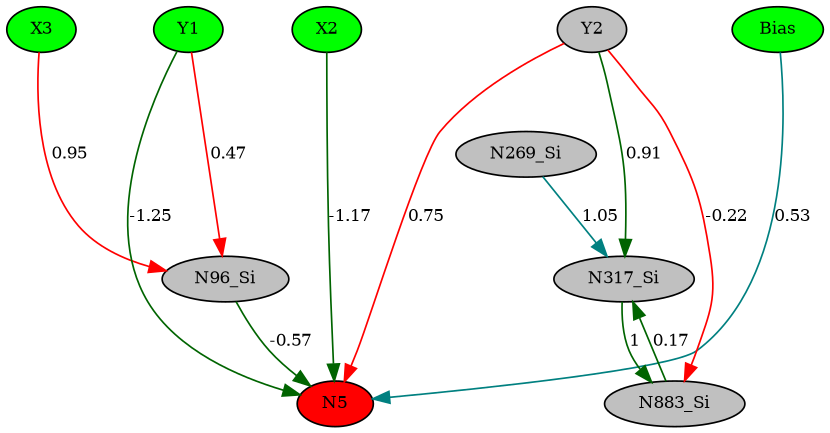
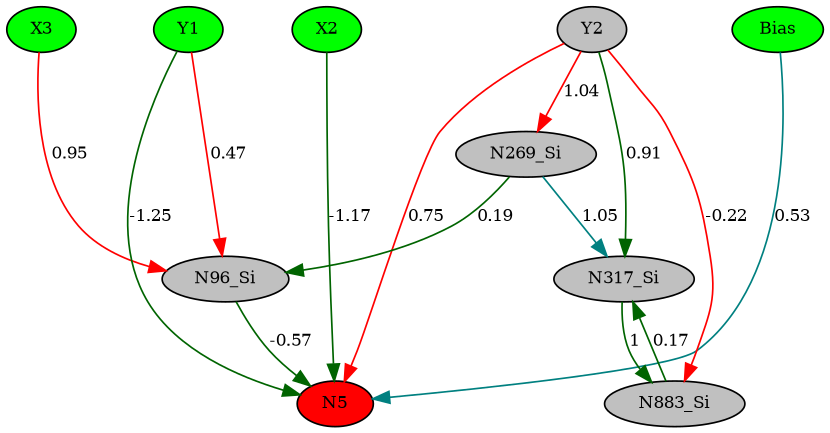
none -> (563, 84)
none -> (415, 242)
